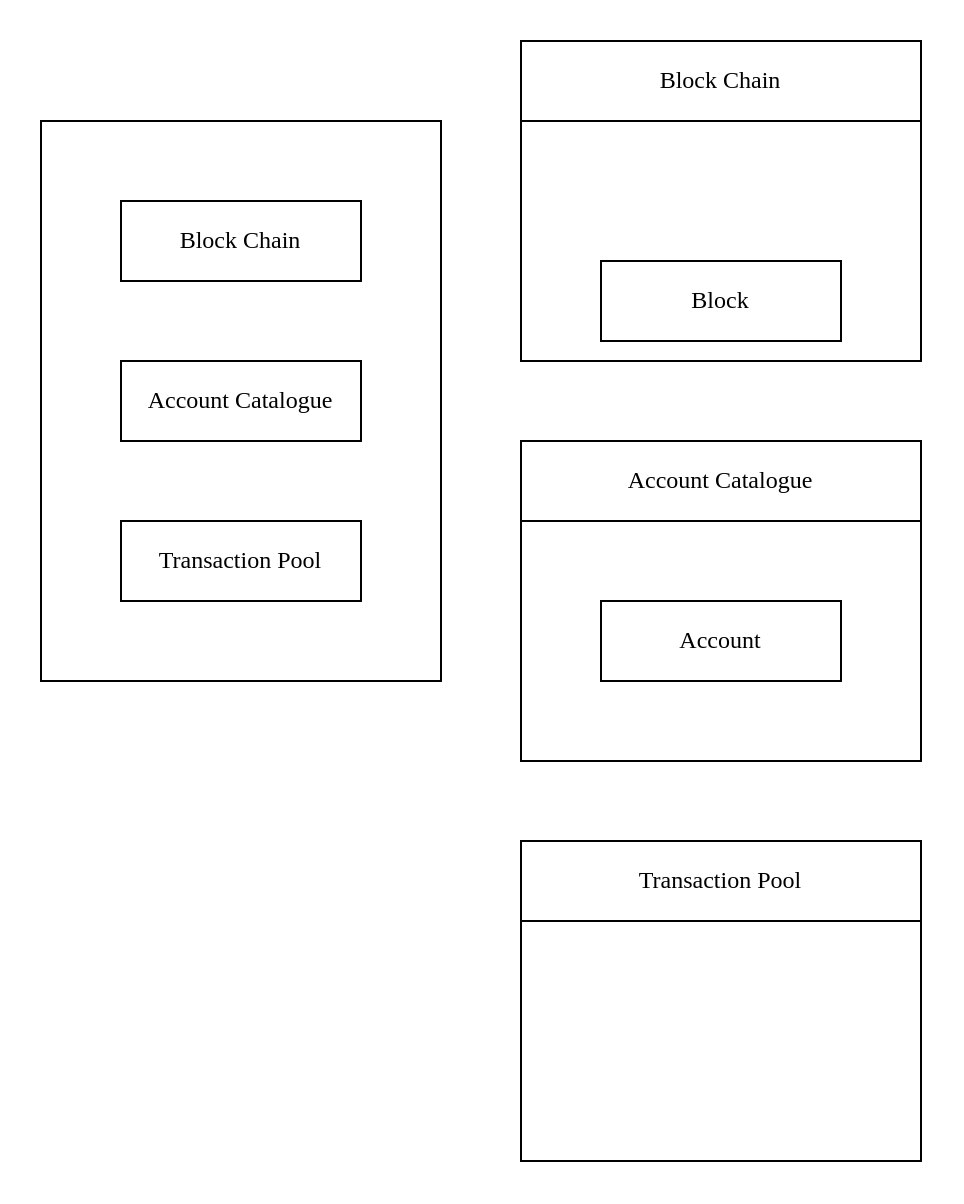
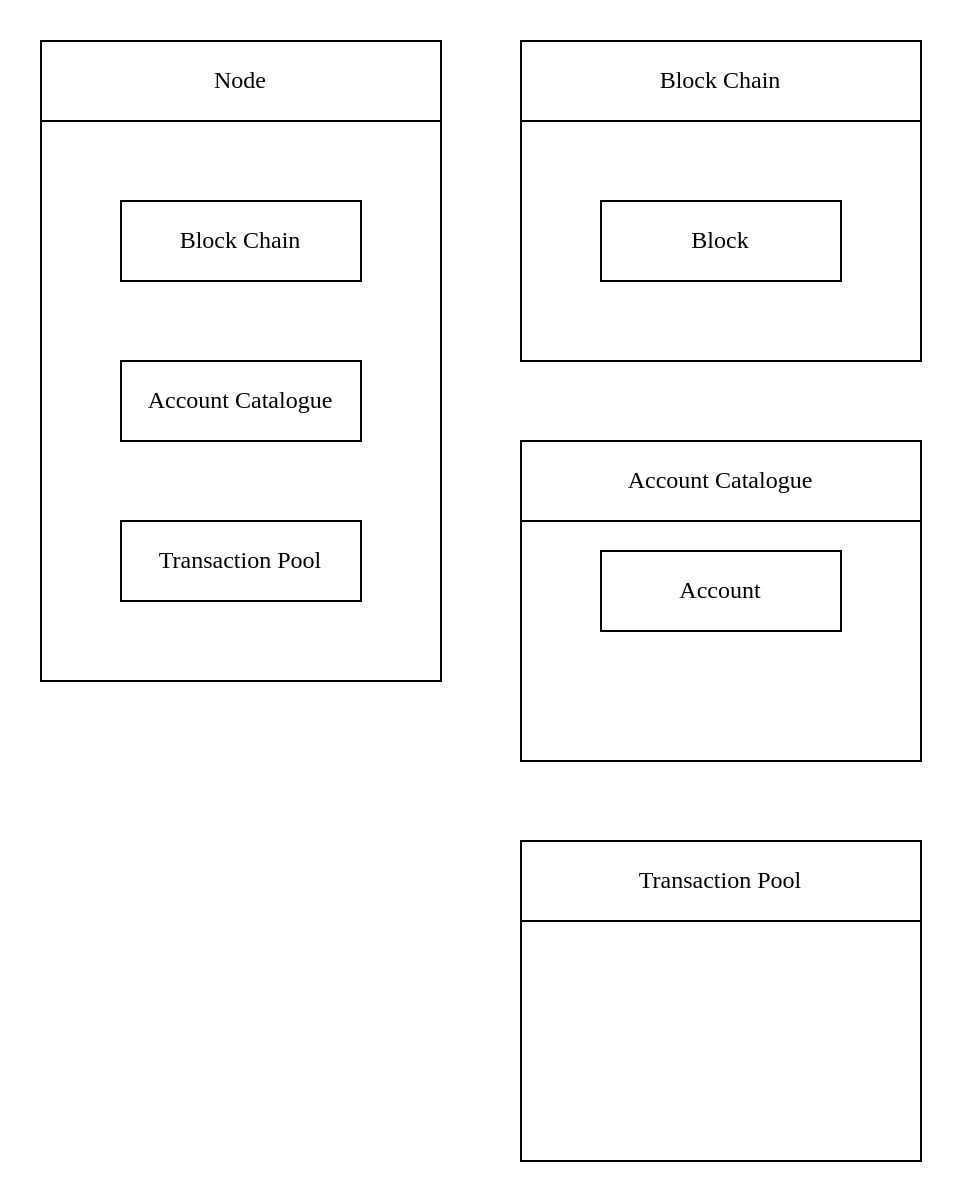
none -> (241, 81)
(721, 301) -> (721, 241)
(721, 641) -> (721, 591)
